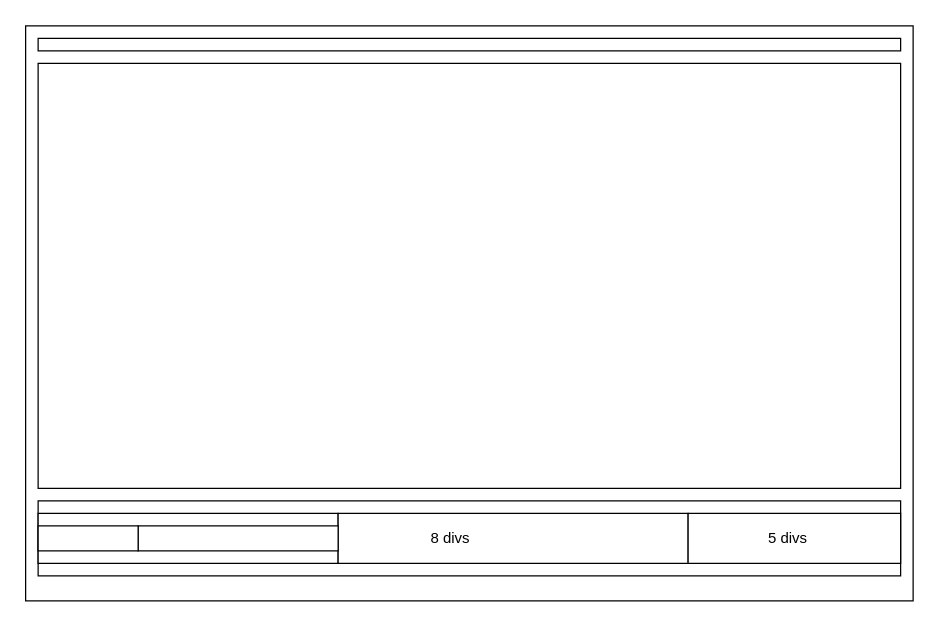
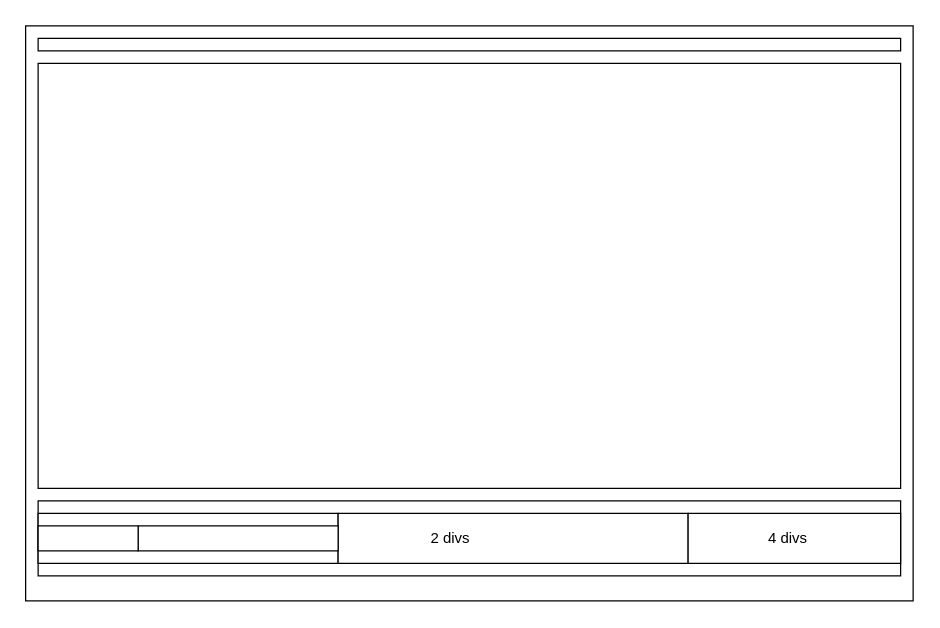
(451, 538) -> (451, 538)
(788, 538) -> (788, 538)
